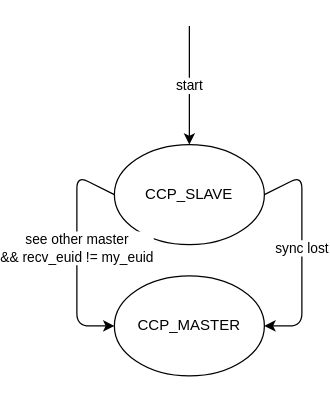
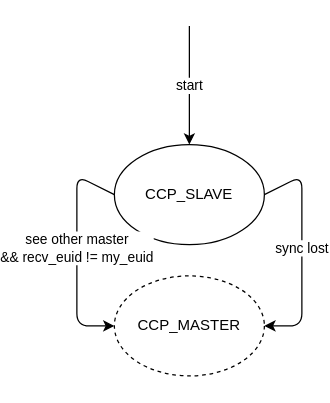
(189, 326) -> (189, 326)
